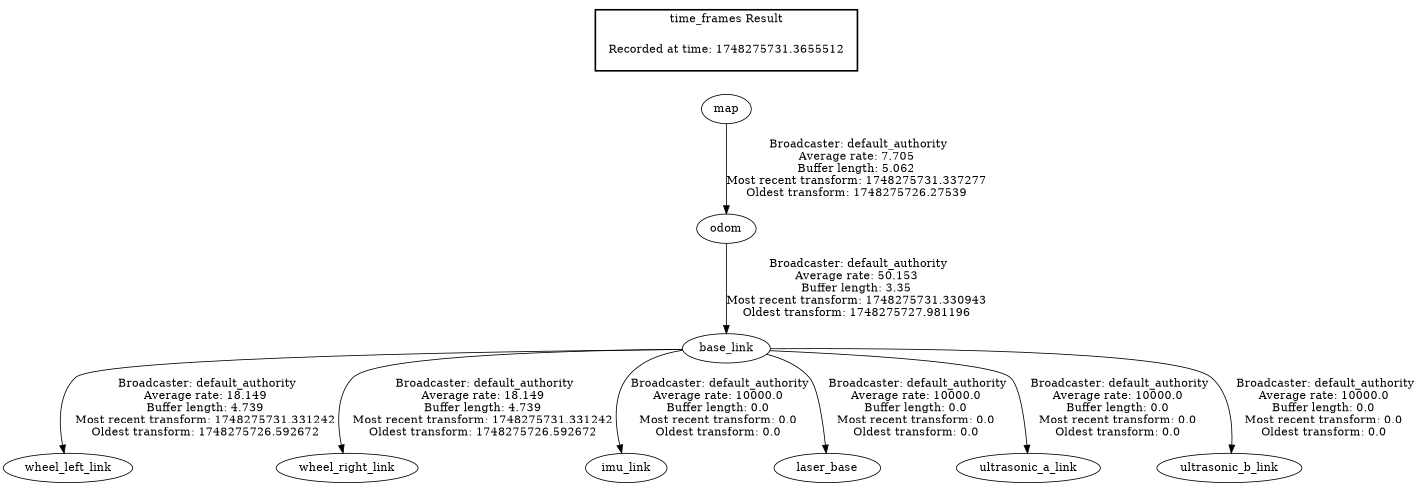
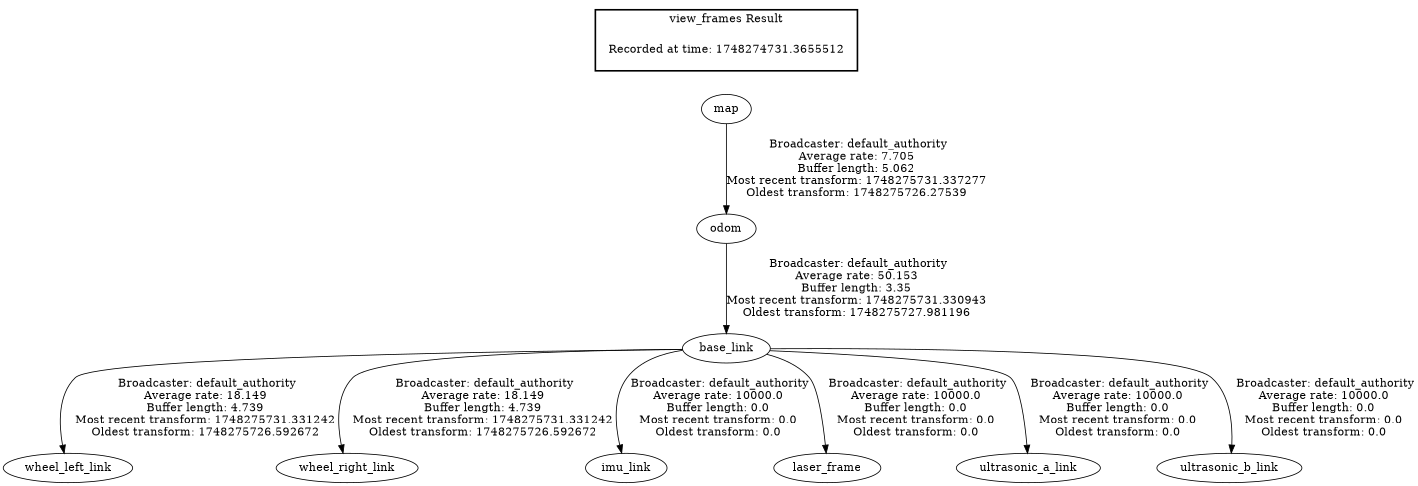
(726, 19) -> (726, 19)
(726, 50) -> (726, 50)
(827, 468) -> (827, 468)
